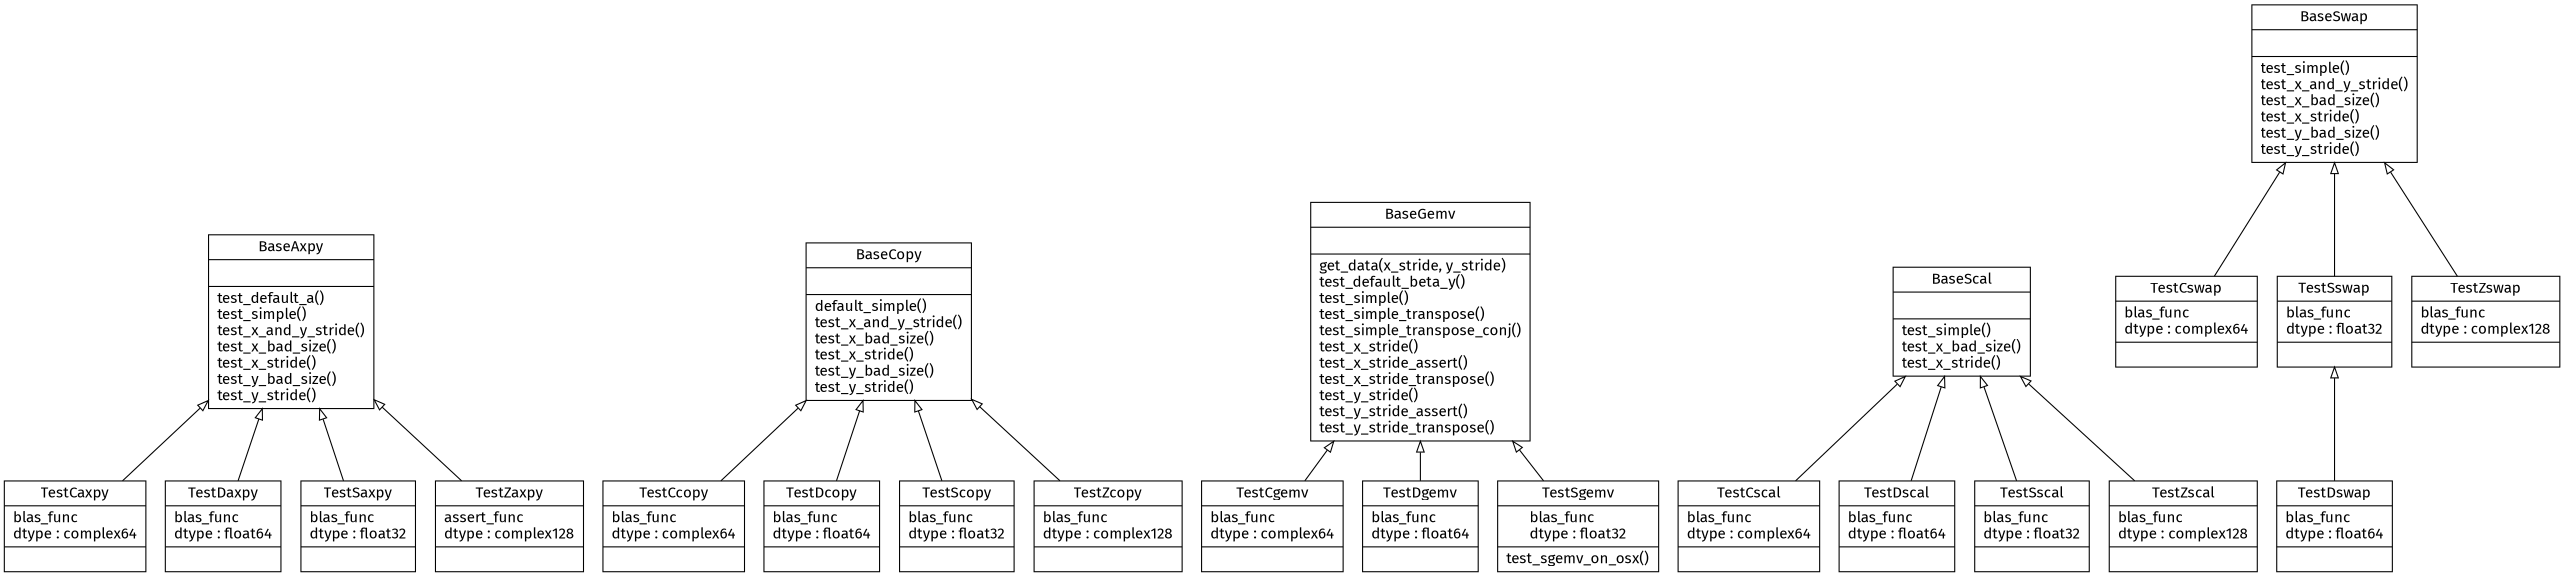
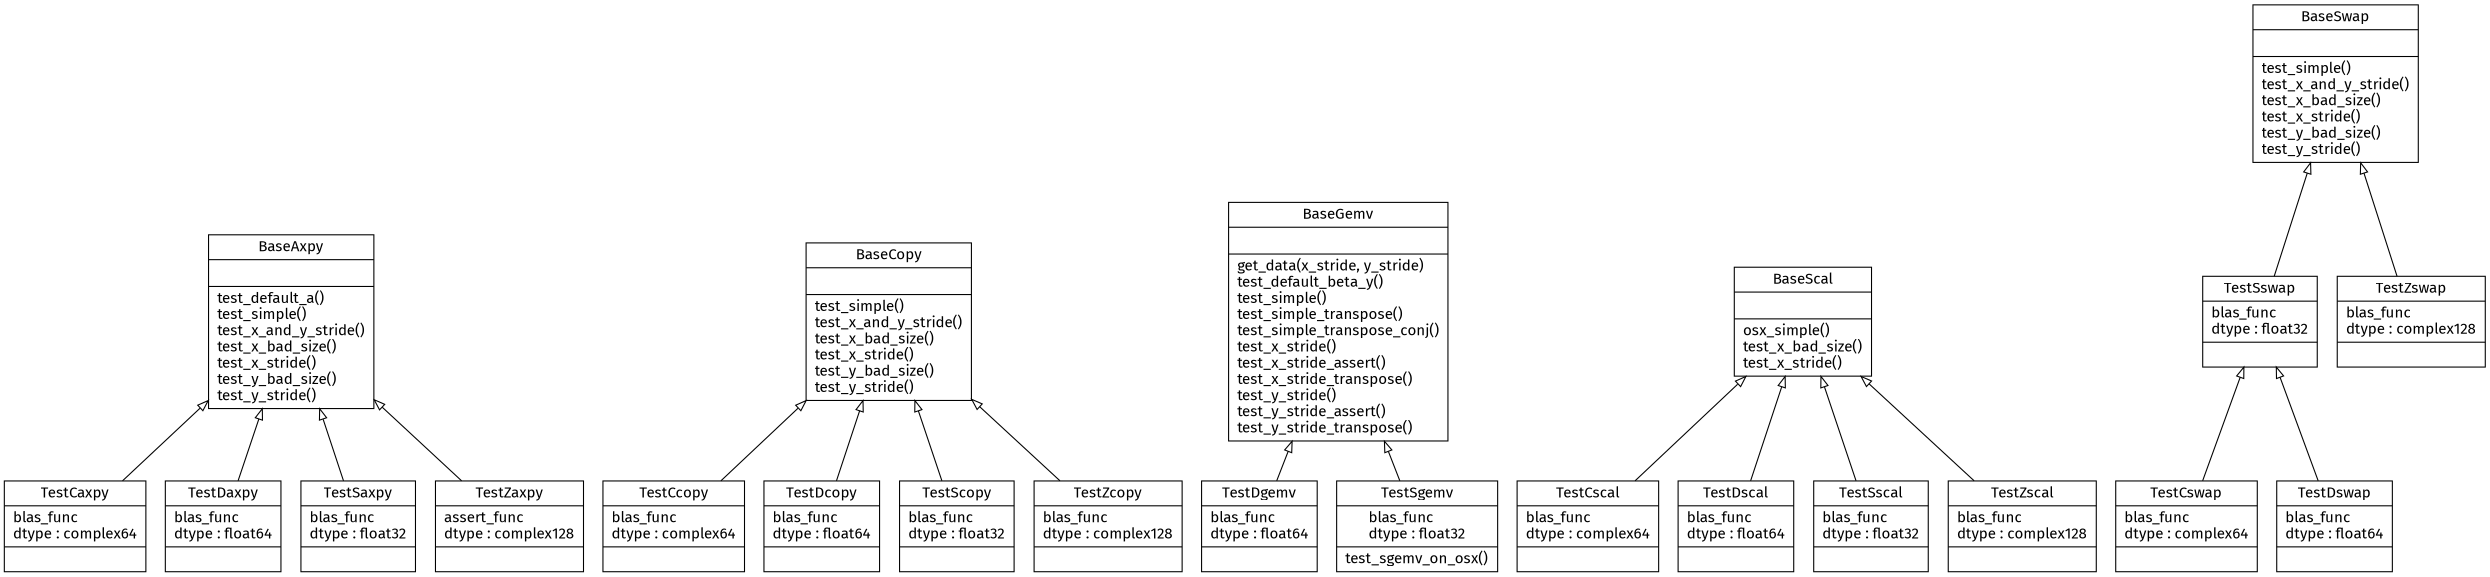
(2247, 224) -> (2221, 429)
(871, 306) -> (860, 306)
(1947, 331) -> (1787, 331)
(1272, 526) -> none
